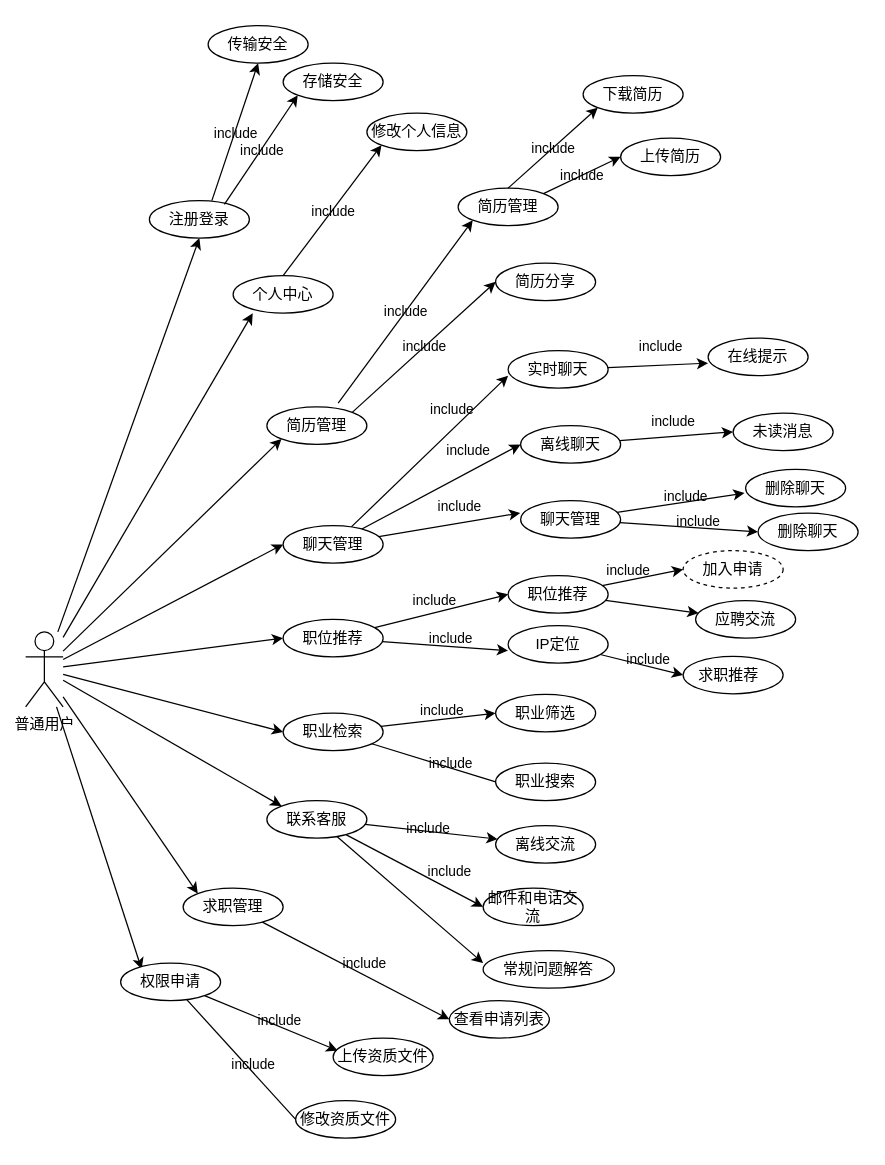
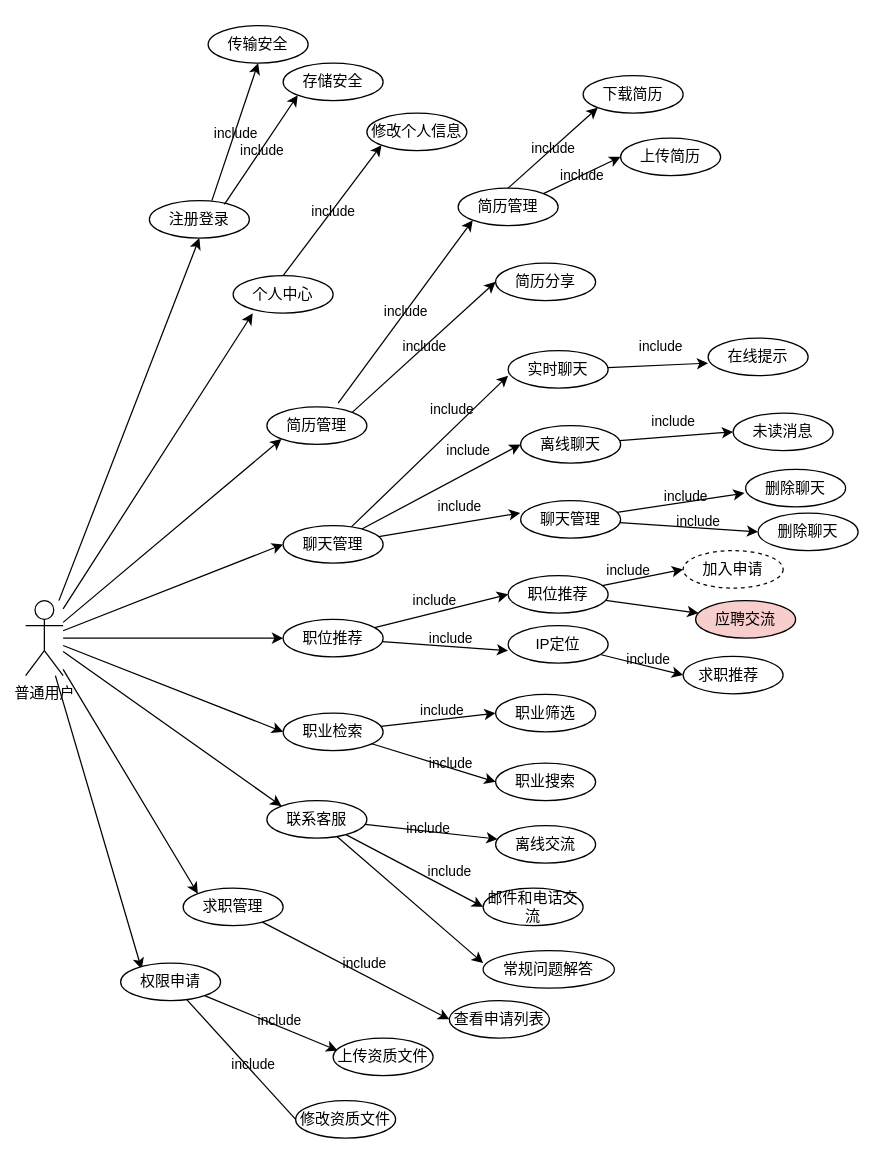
(746, 619) -> (746, 619)
(44, 669) -> (44, 638)
(489, 780) -> (486, 779)
